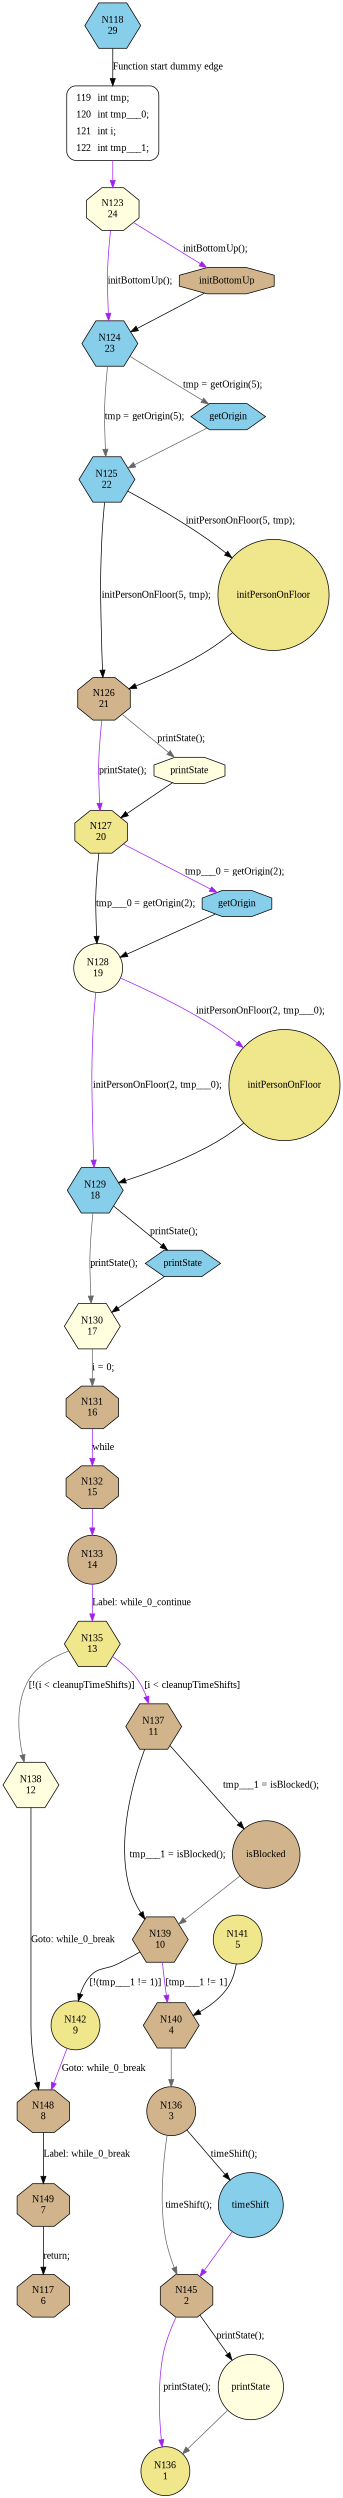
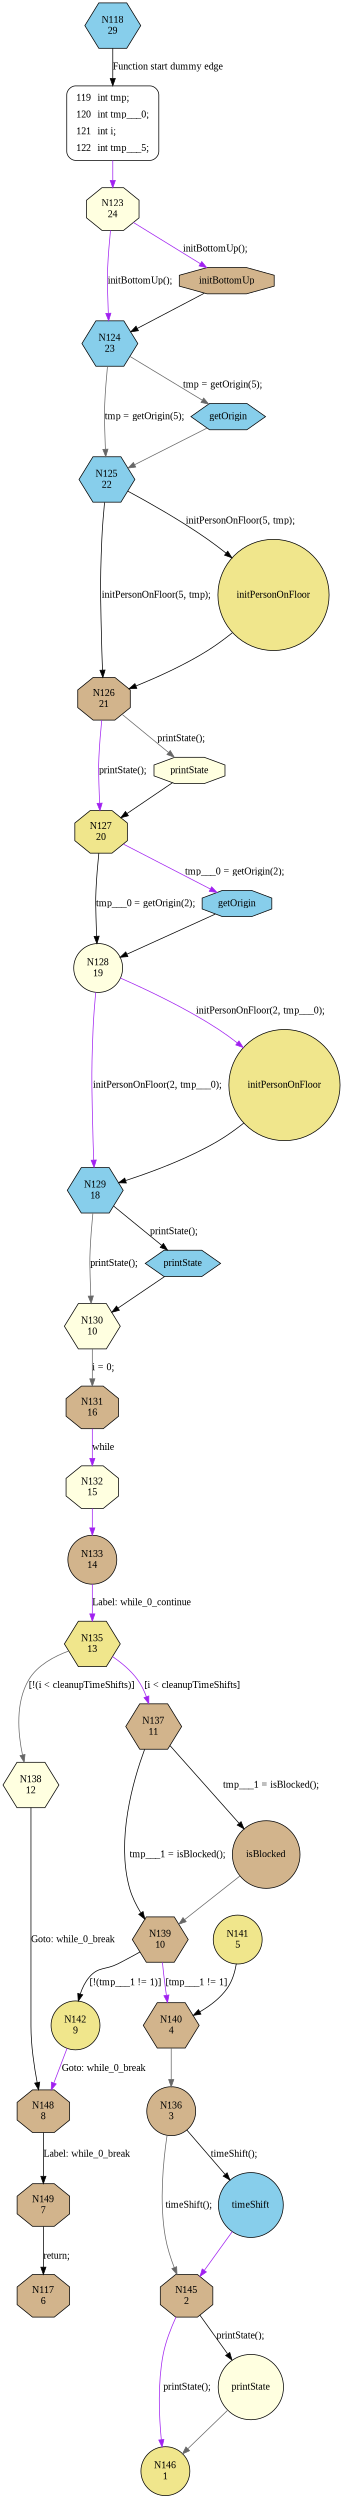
(123, 148) -> (123, 148)
(92, 1326) -> (92, 1326)
(92, 1487) -> (92, 1487)
(165, 2471) -> (165, 2471)
